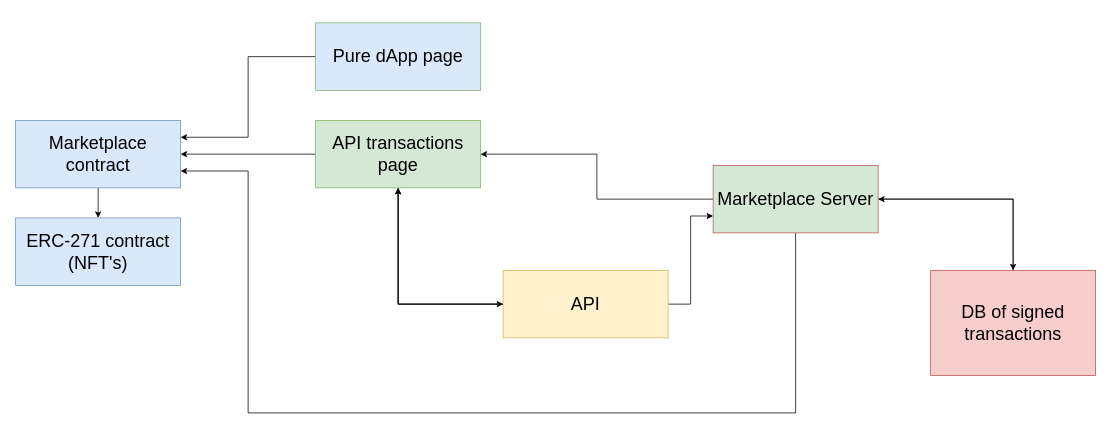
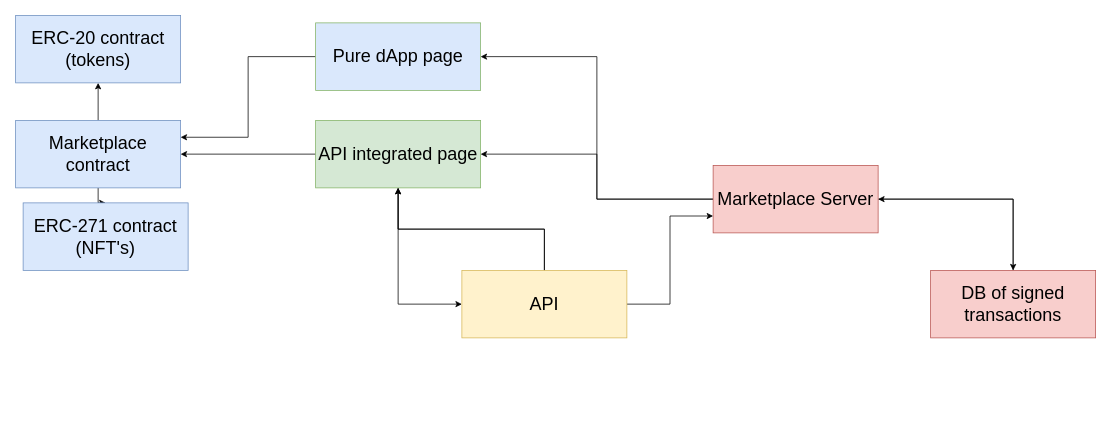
none -> (98, 49)
none -> (542, 57)
none -> (98, 89)
(398, 154) -> (398, 154)
(795, 199) -> (795, 199)
(98, 252) -> (105, 237)
(585, 304) -> (544, 304)
(1013, 323) -> (1013, 304)
(795, 324) -> none
